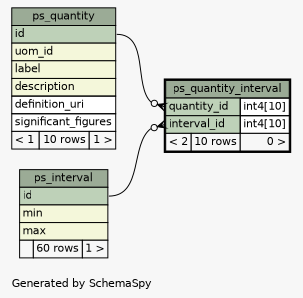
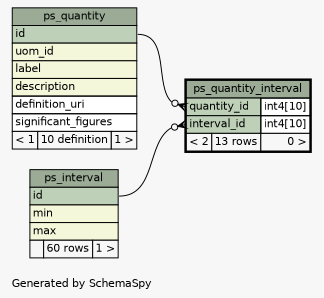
(65, 140) -> (75, 140)
(216, 142) -> (236, 142)
